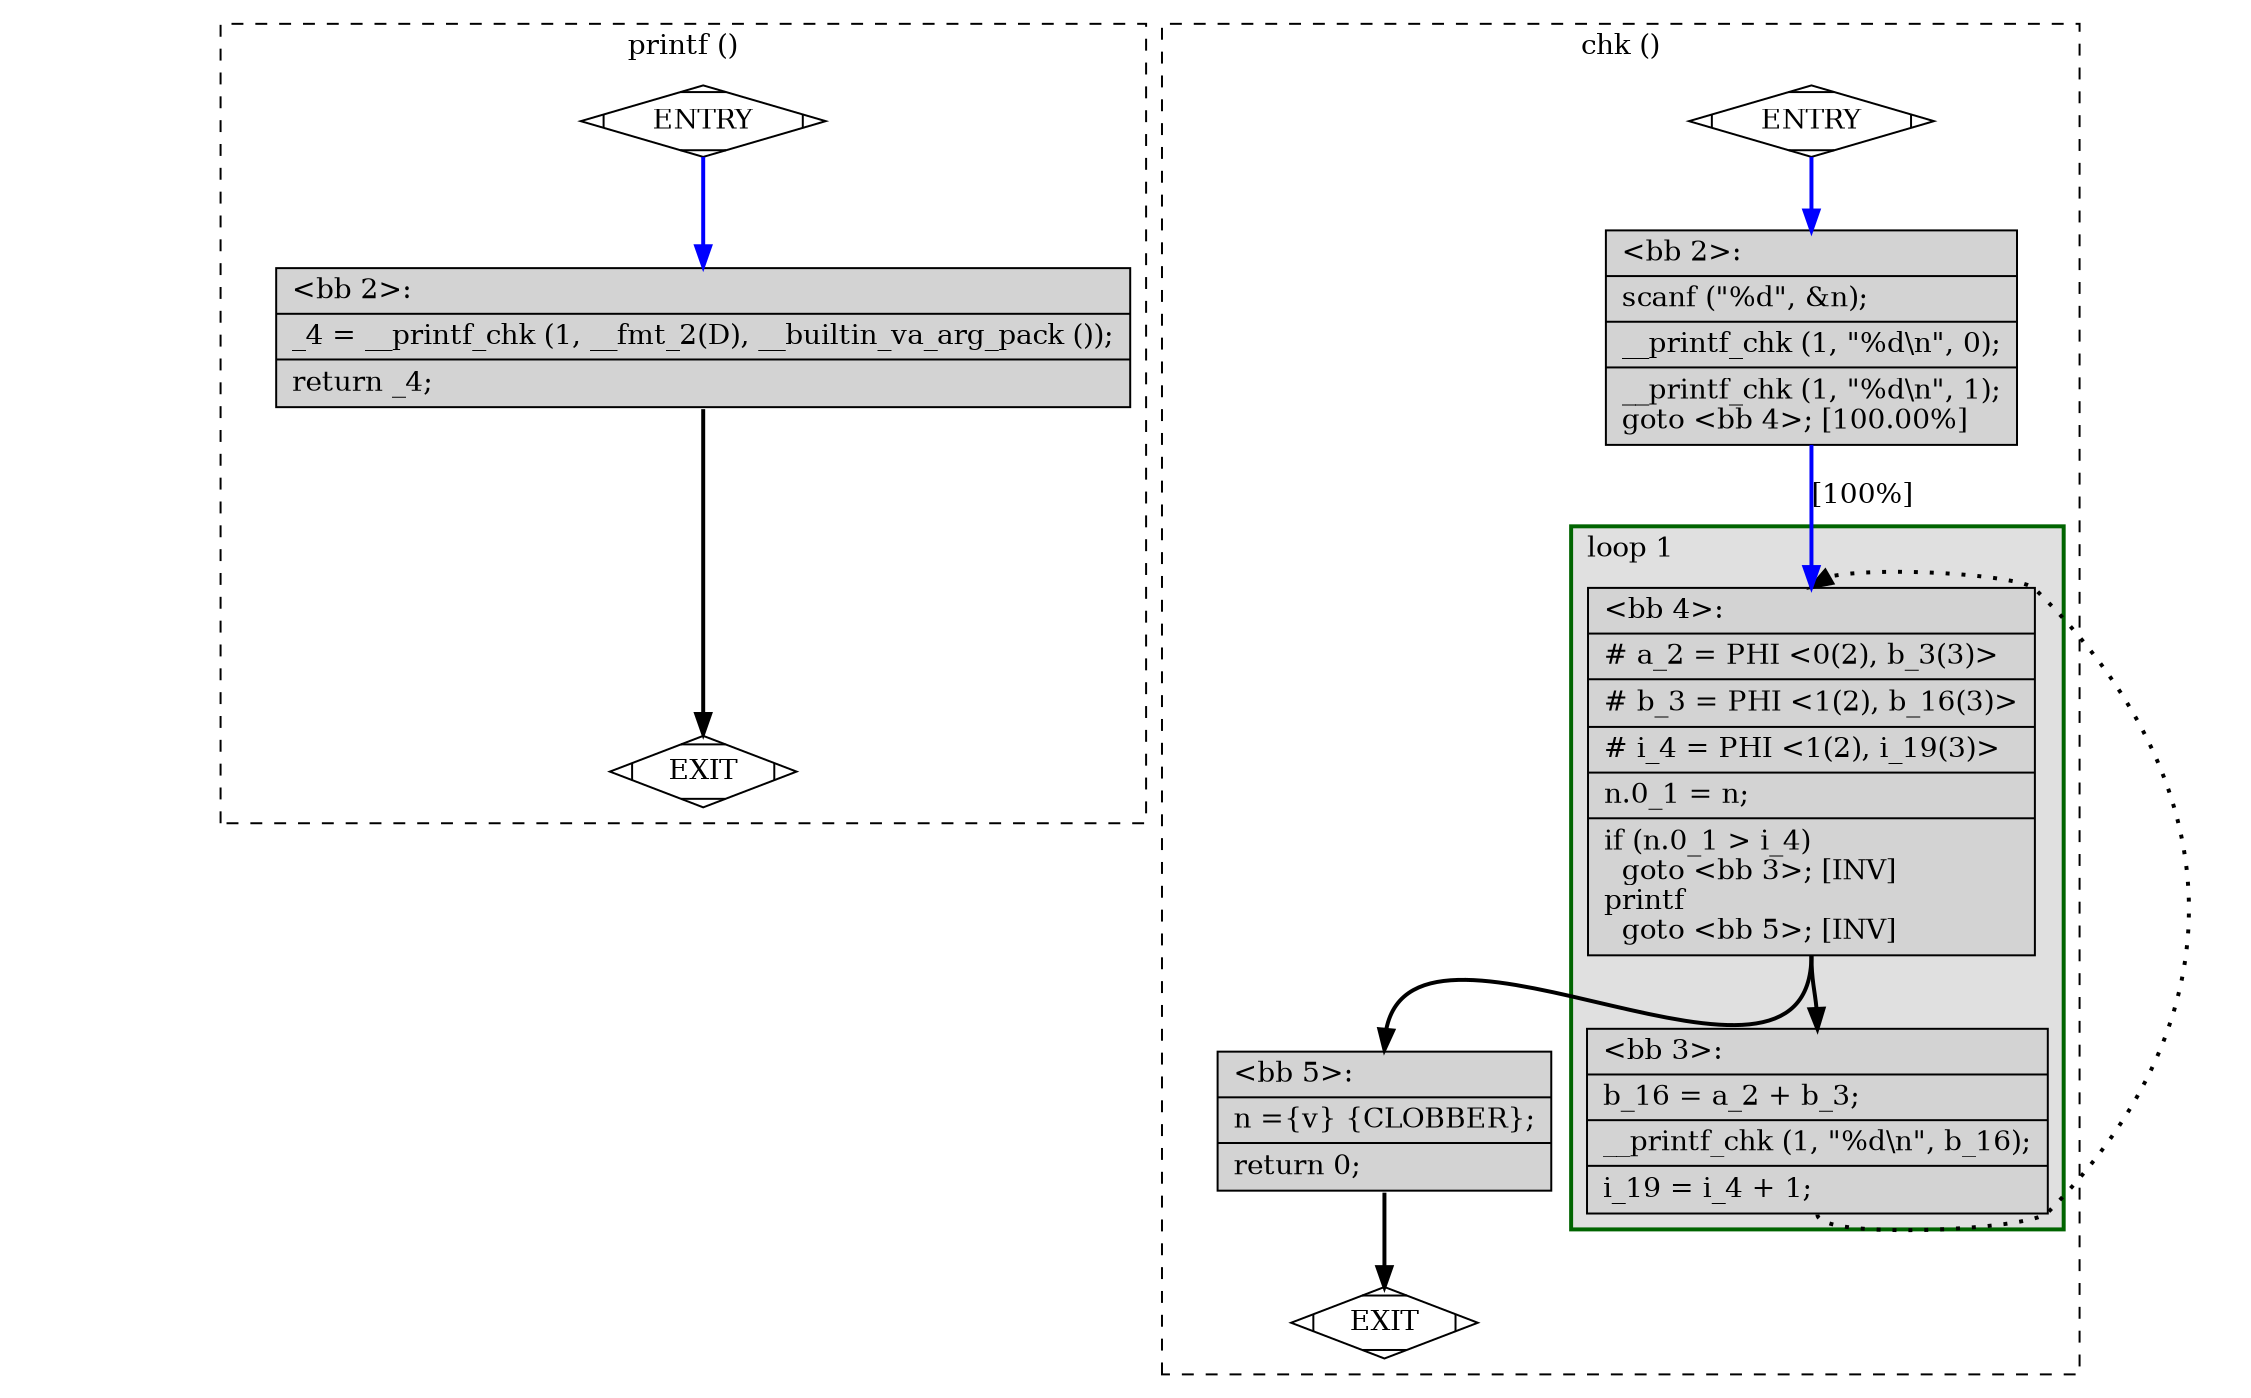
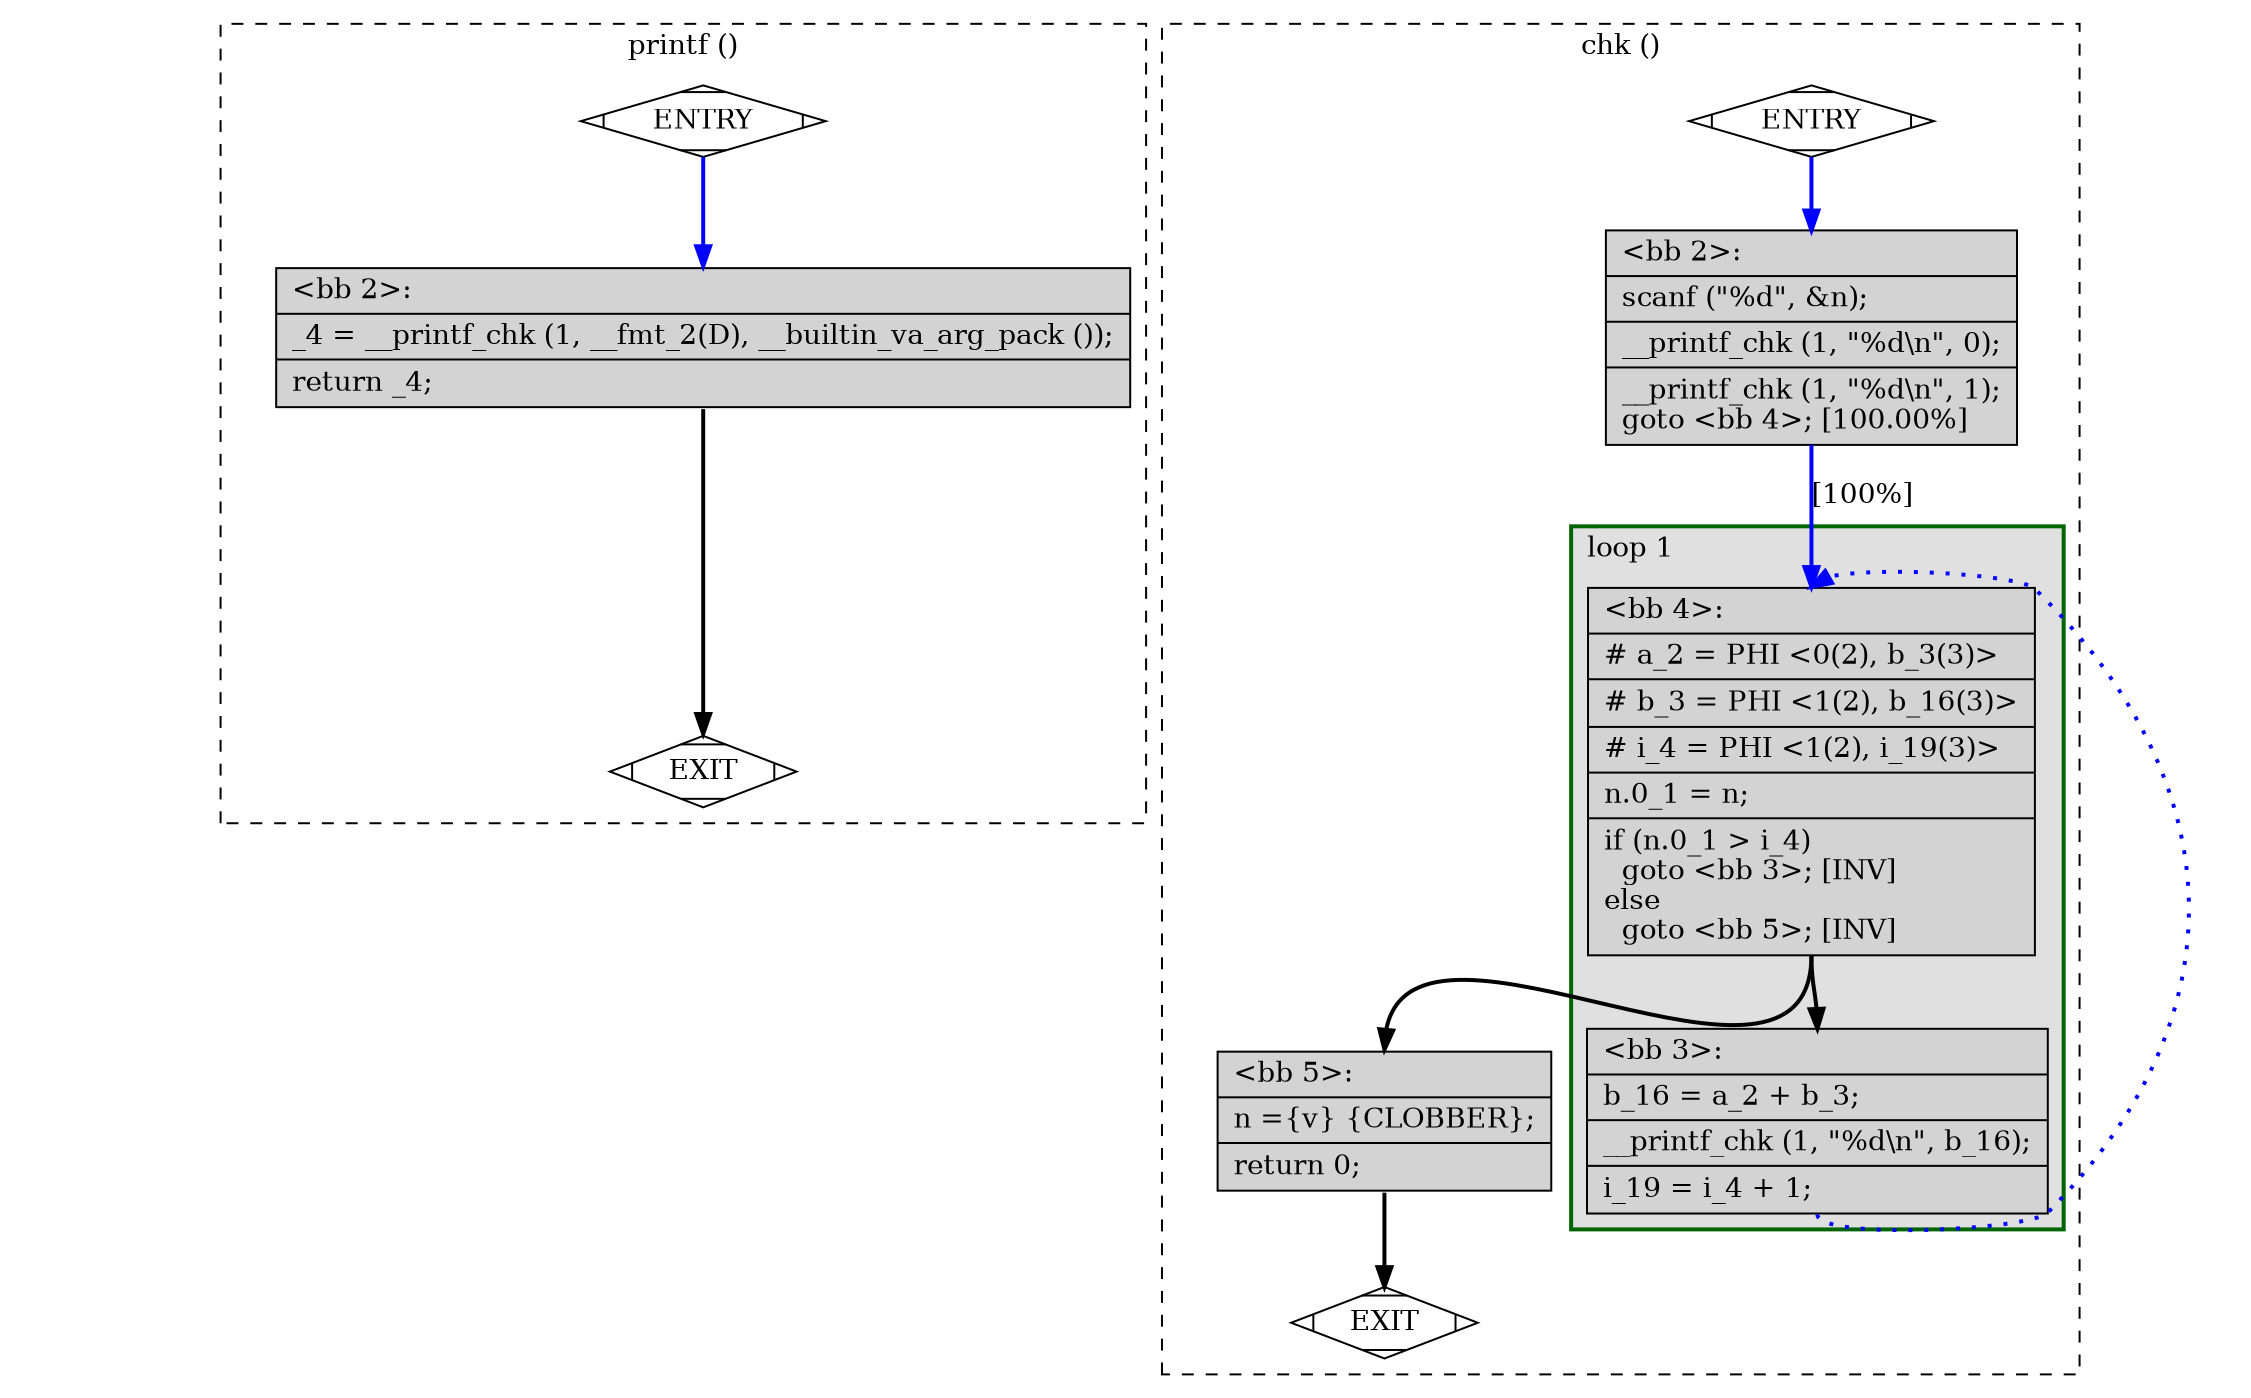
(1645, 901) -> (1633, 901)
(2188, 912) -> (2188, 912)
